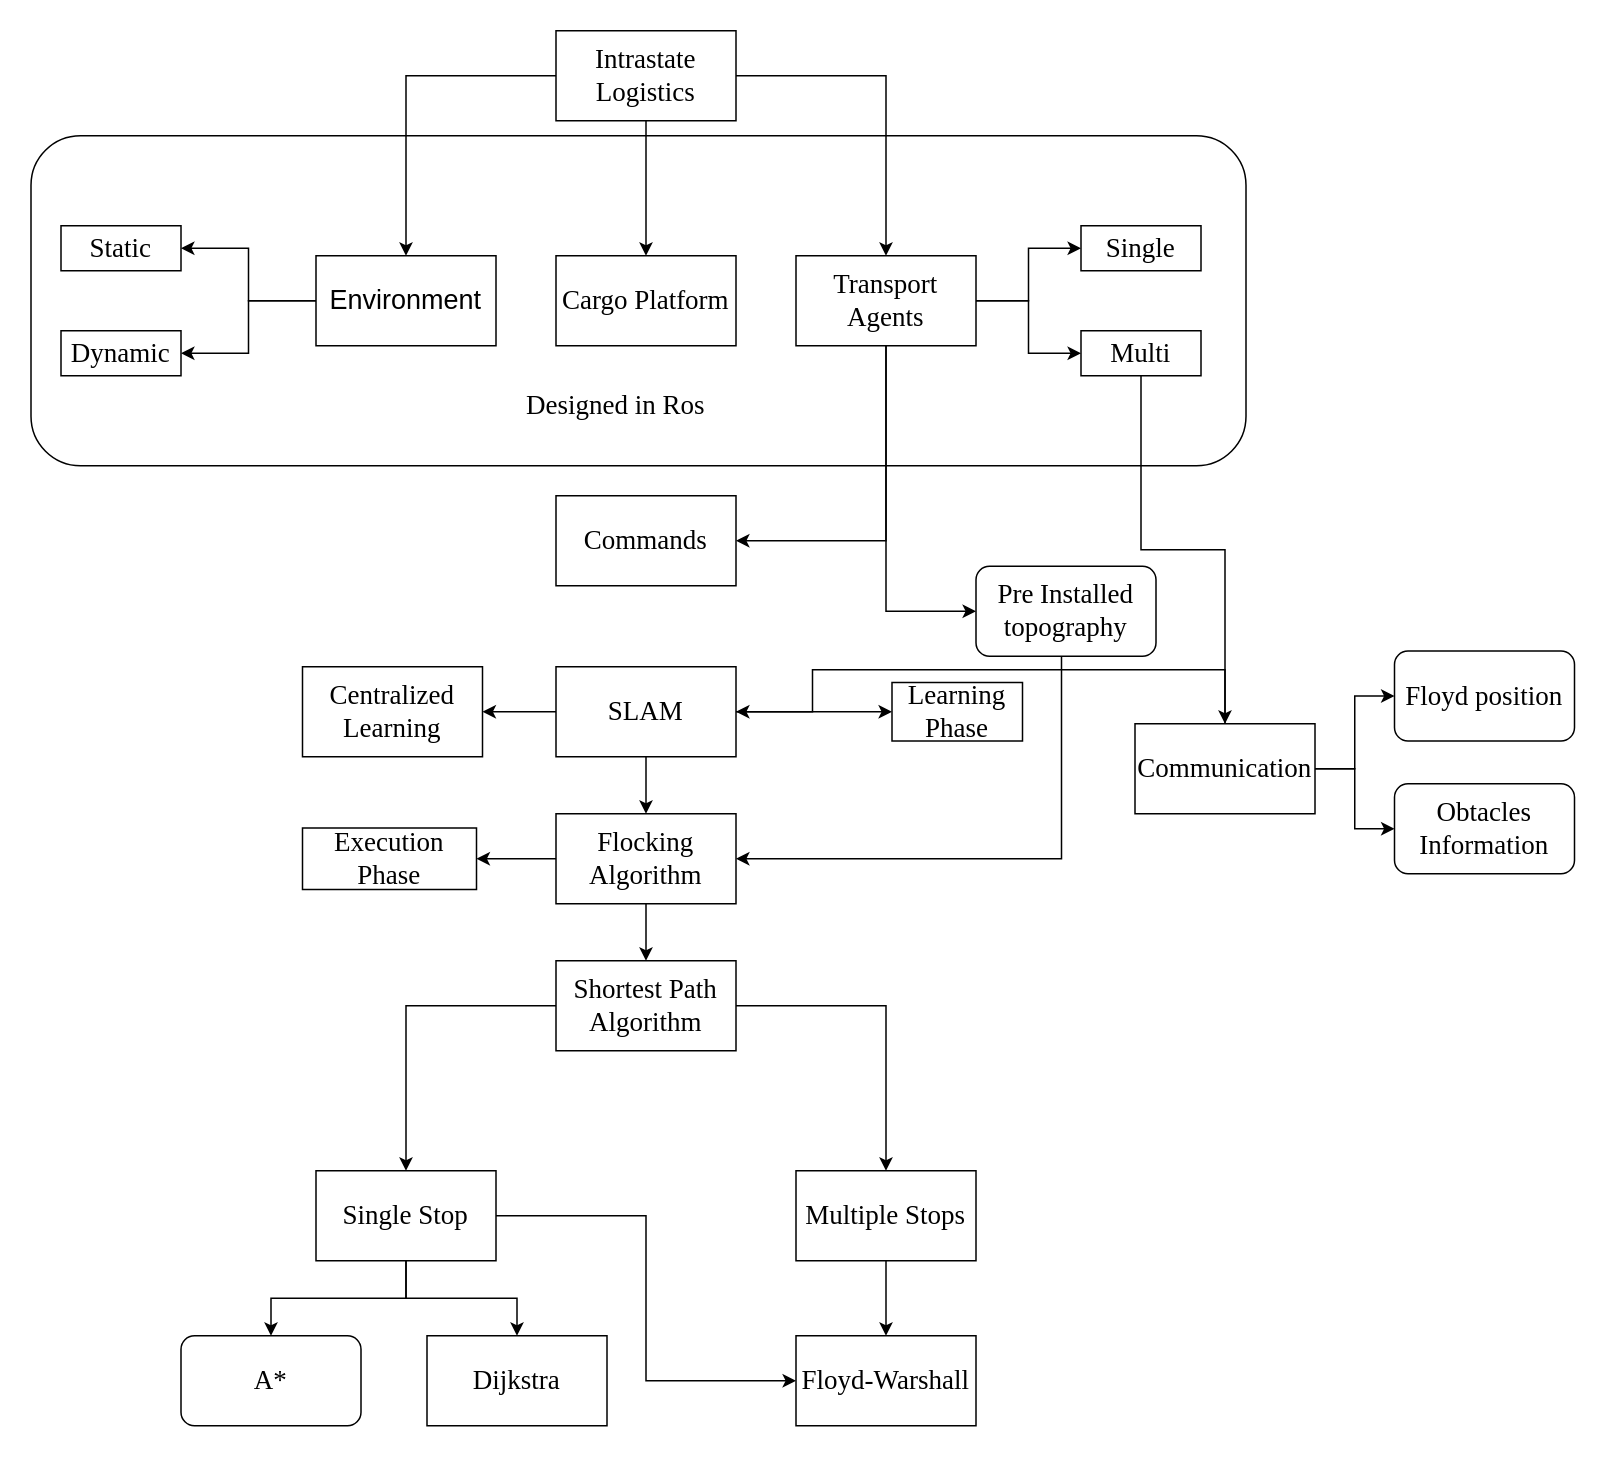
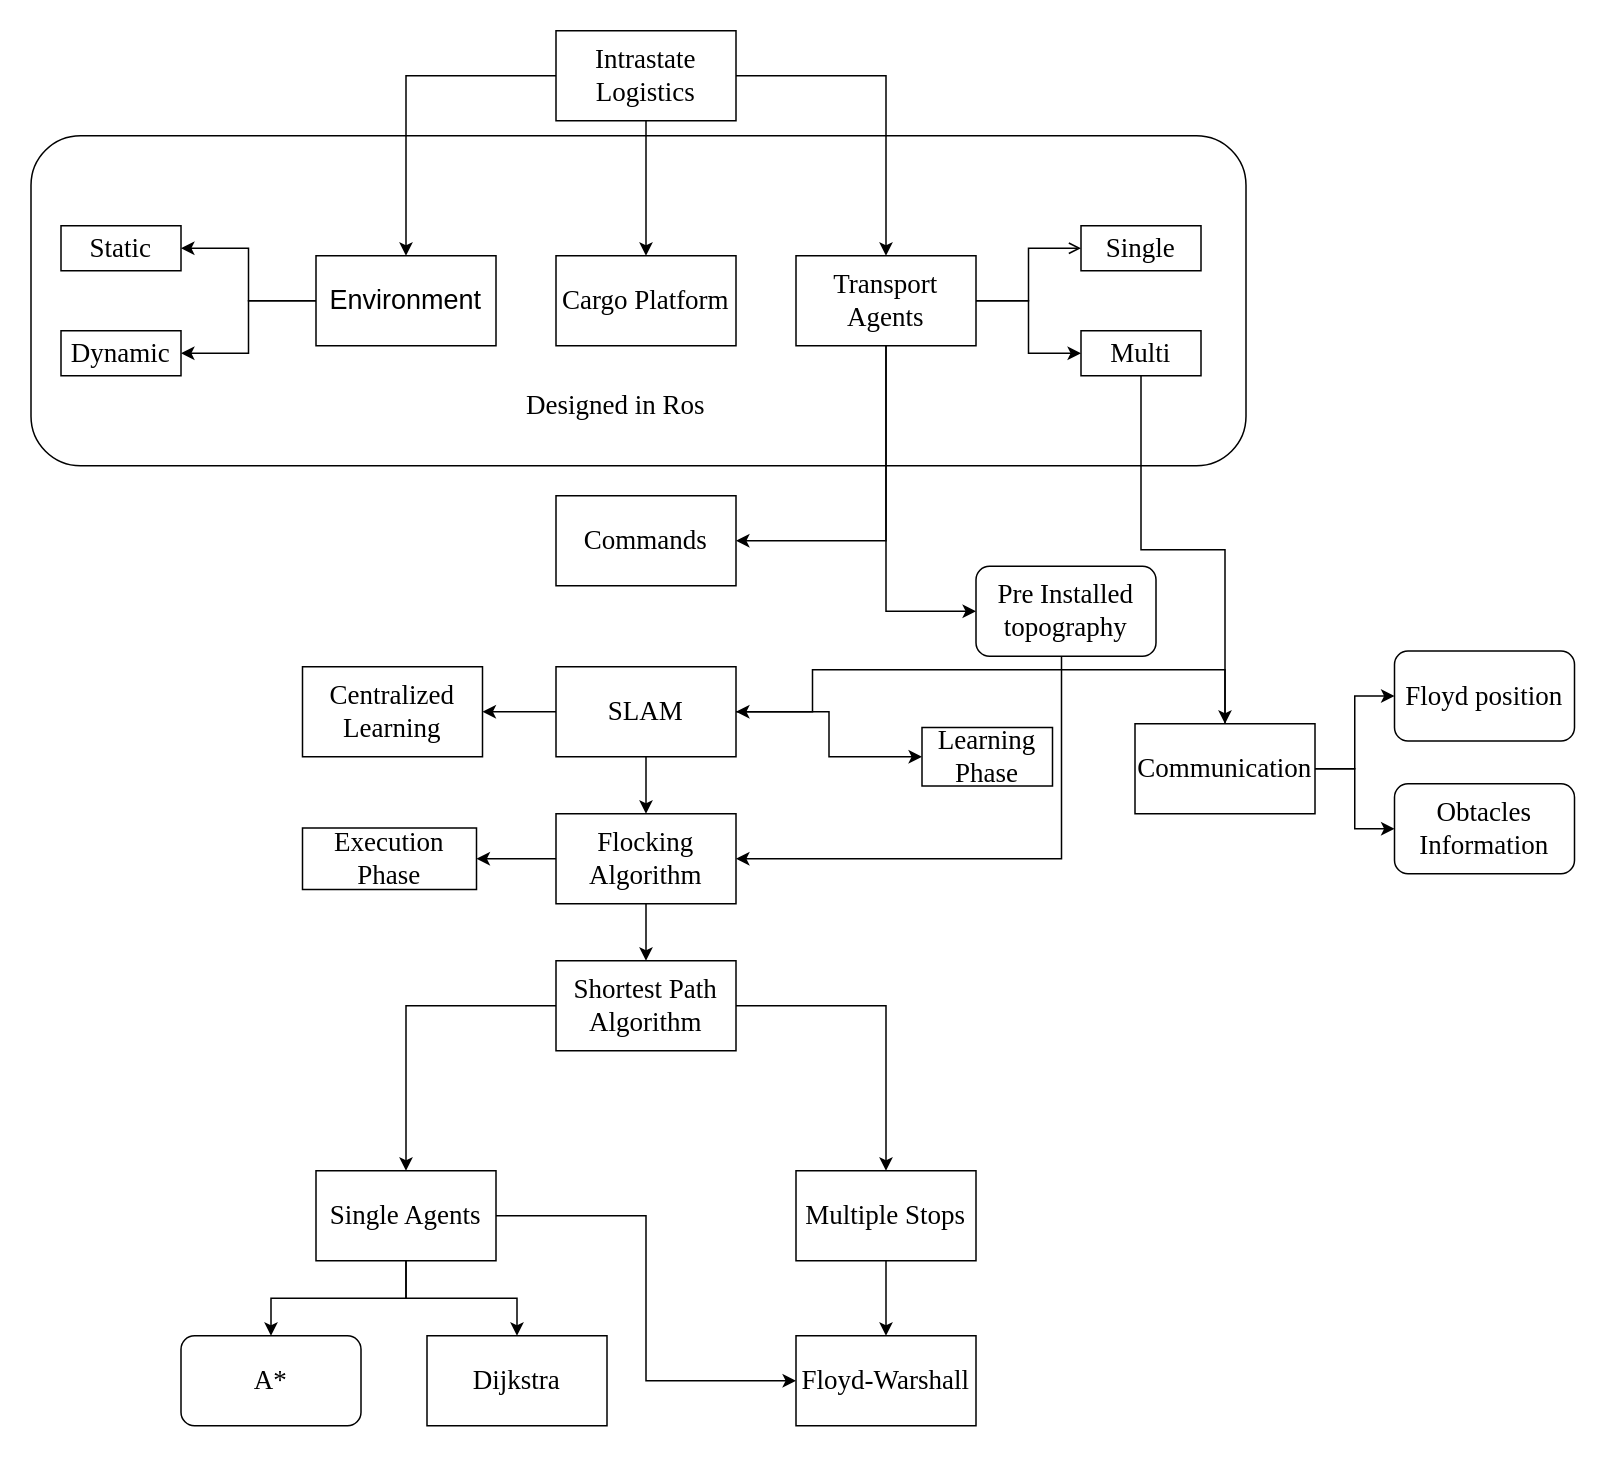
(1069, 248) -> (1072, 248)
(957, 712) -> (987, 757)
(406, 1216) -> (406, 1216)
